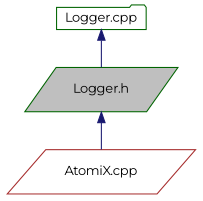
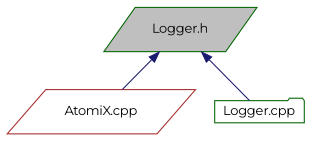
(101, 54) -> (229, 80)
